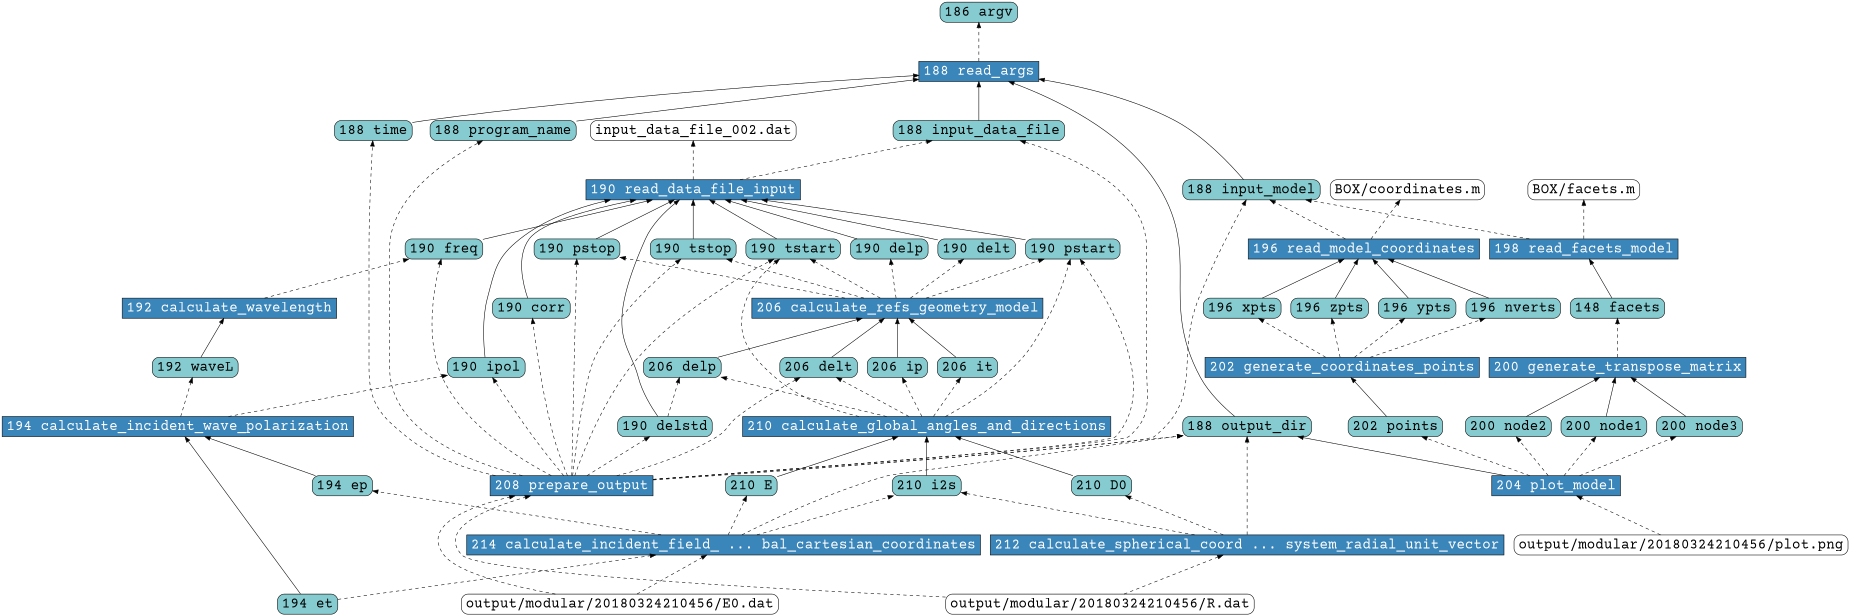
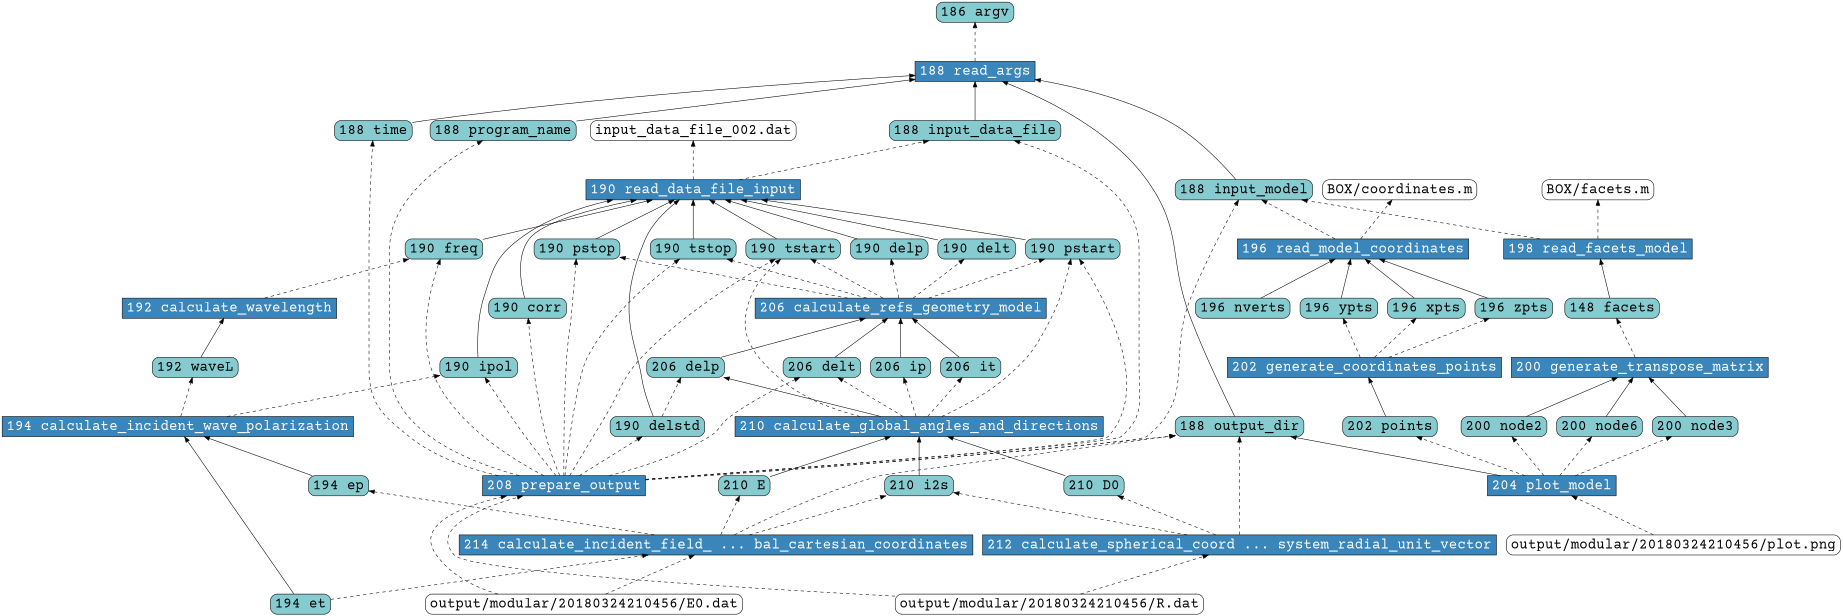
(1425, 339) -> none
(823, 401) -> (798, 396)
(1604, 427) -> (1600, 427)
